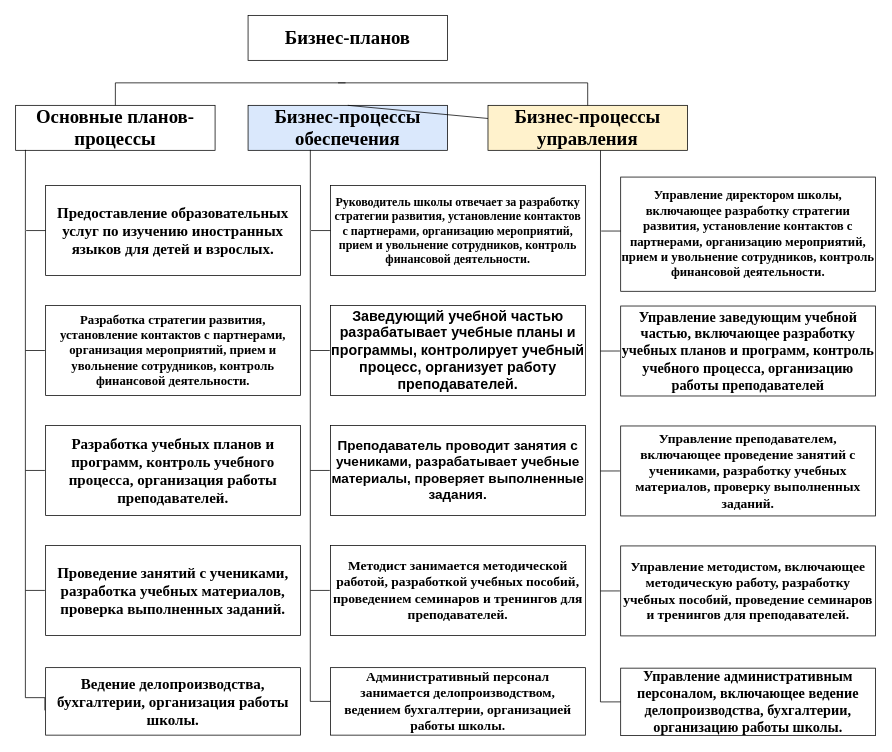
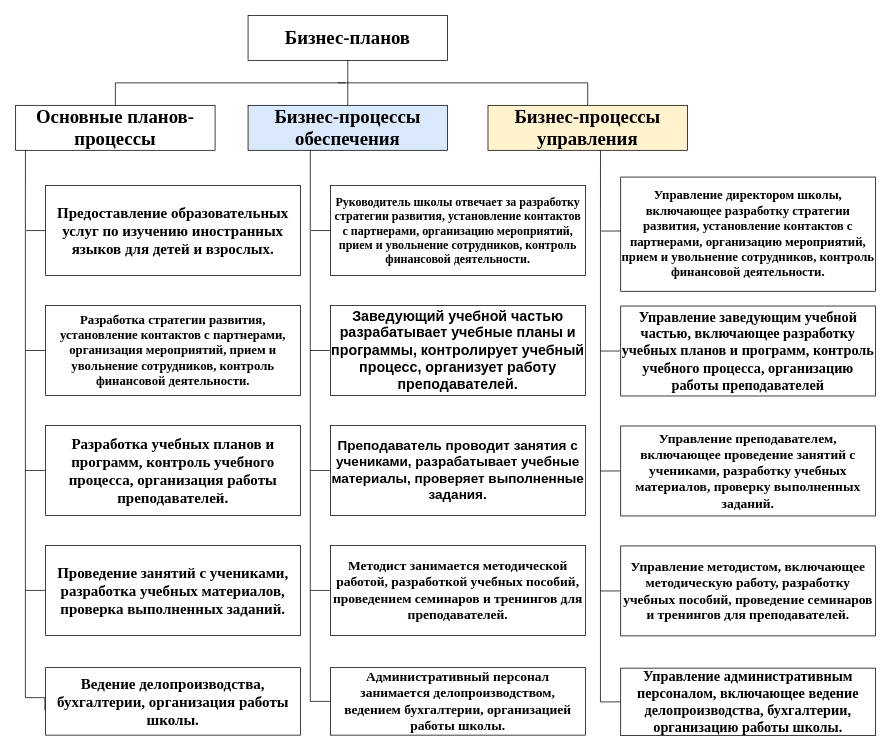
(418, 112) -> (348, 84)
